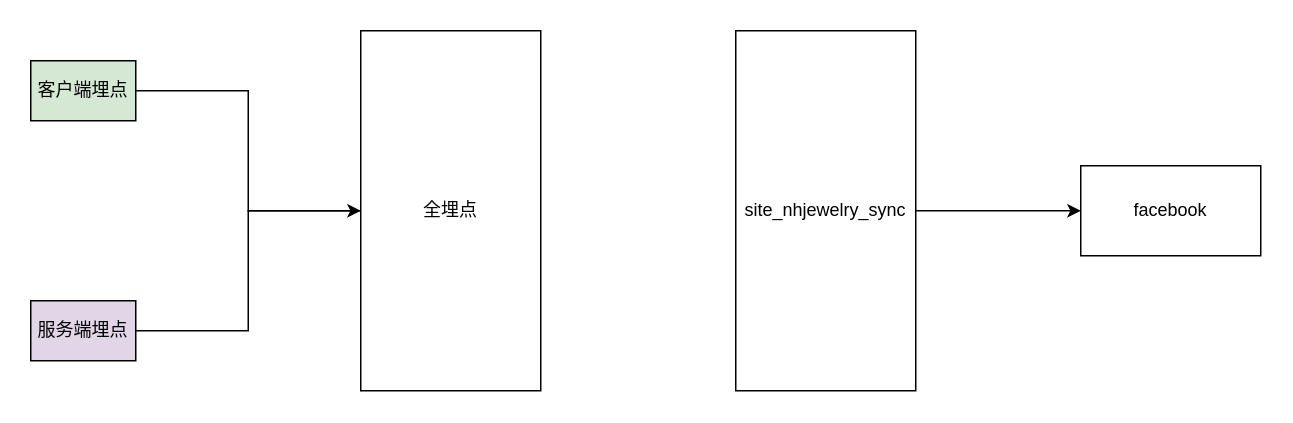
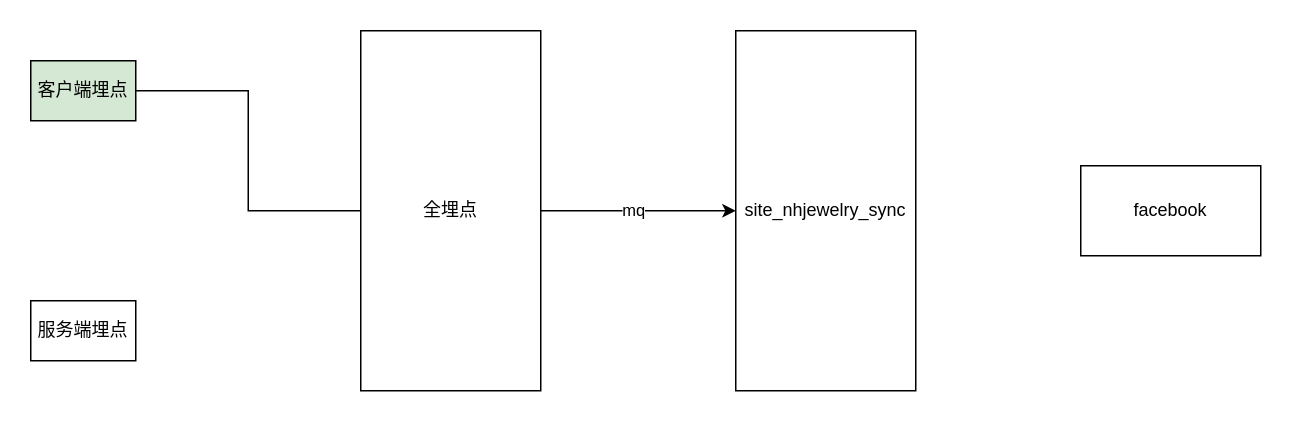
none -> (633, 211)
(993, 211) -> none
(248, 328) -> none
(83, 331) -> (83, 331)
